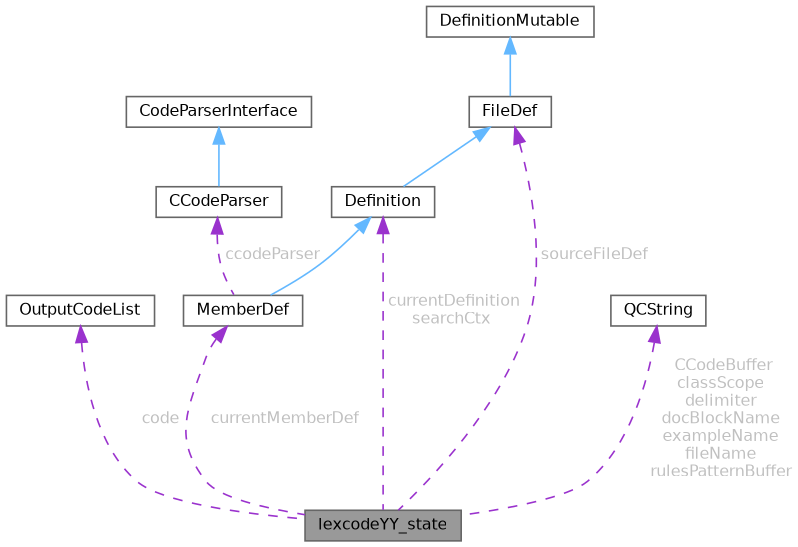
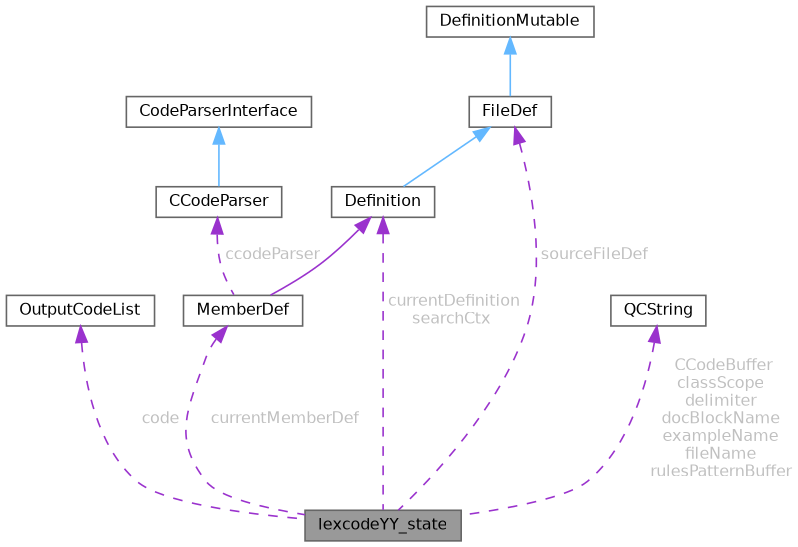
(317, 266) -> (317, 266)
